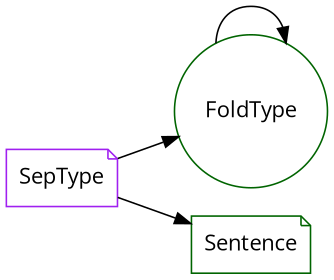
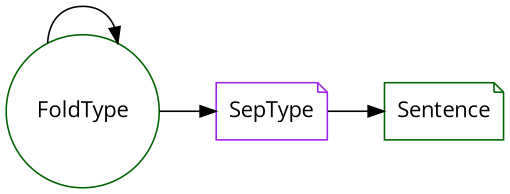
(141, 150) -> (180, 111)
